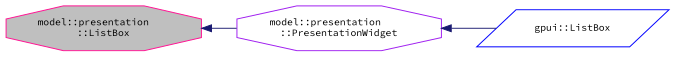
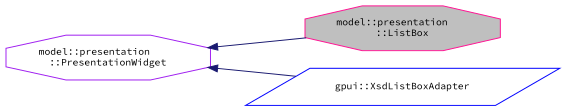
(224, 28) -> (262, 42)
(573, 28) -> (403, 87)
